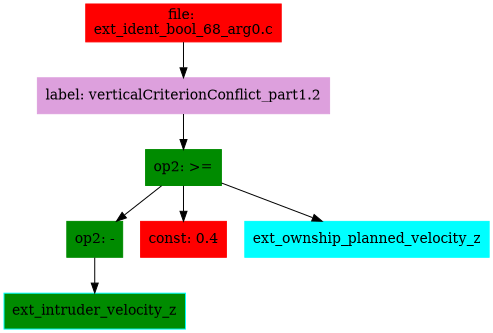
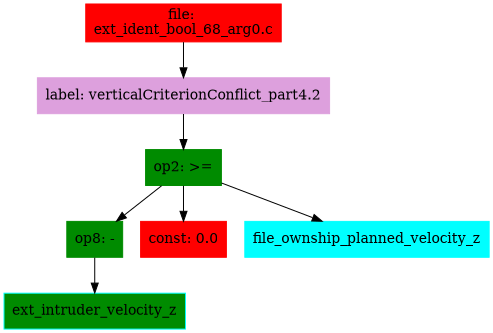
(183, 96) -> (183, 96)
(95, 239) -> (95, 239)
(183, 239) -> (183, 239)
(367, 239) -> (367, 239)
